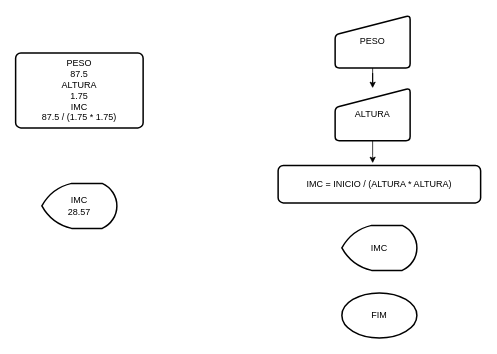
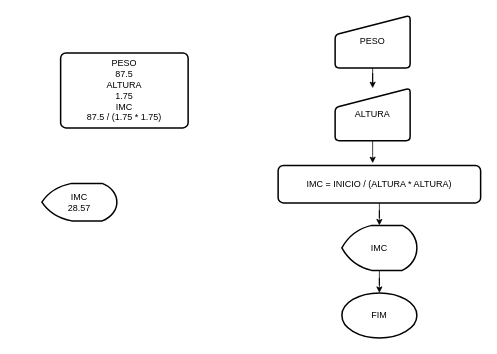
(79, 90) -> (124, 90)
(79, 206) -> (79, 202)
none -> (379, 217)
none -> (379, 284)
